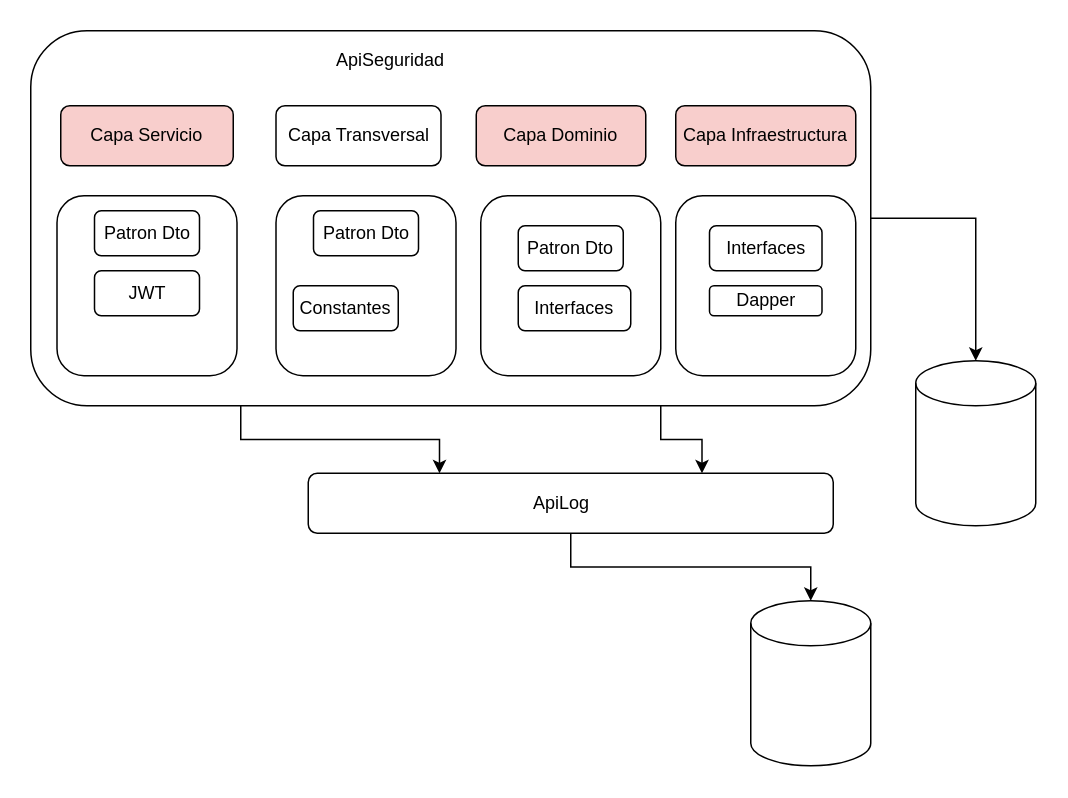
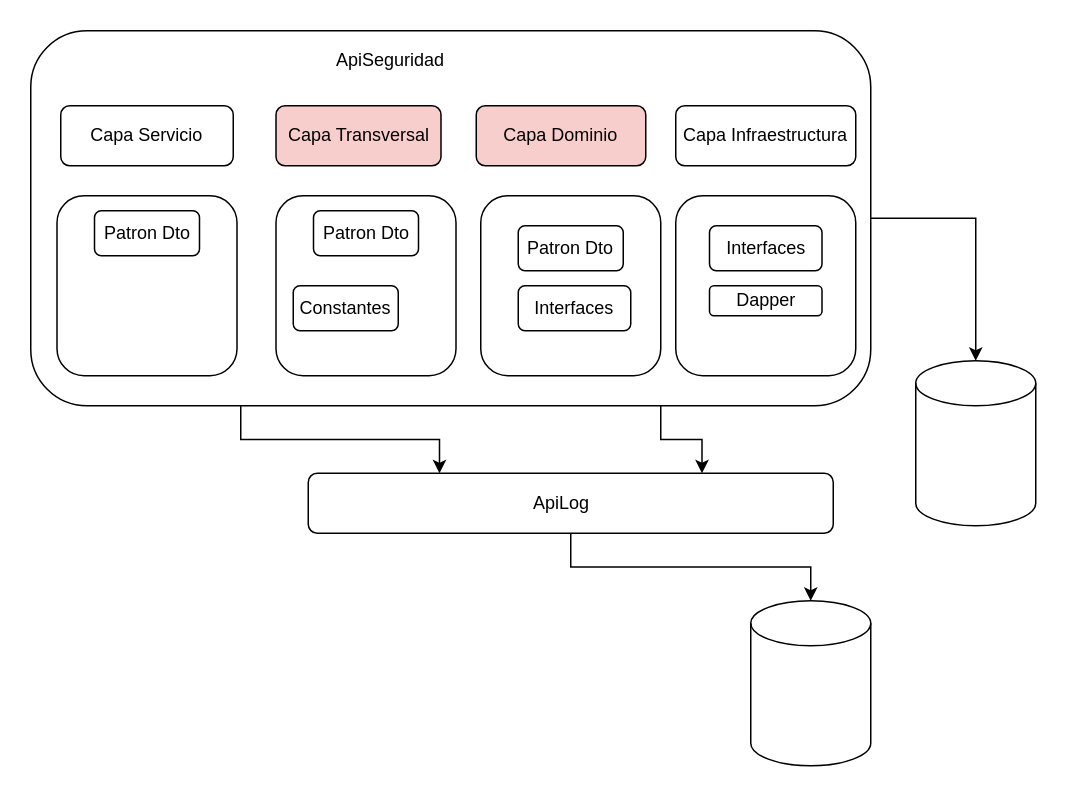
(147, 136) -> (147, 136)
(359, 136) -> (359, 136)
(766, 136) -> (766, 136)
(147, 293) -> none
